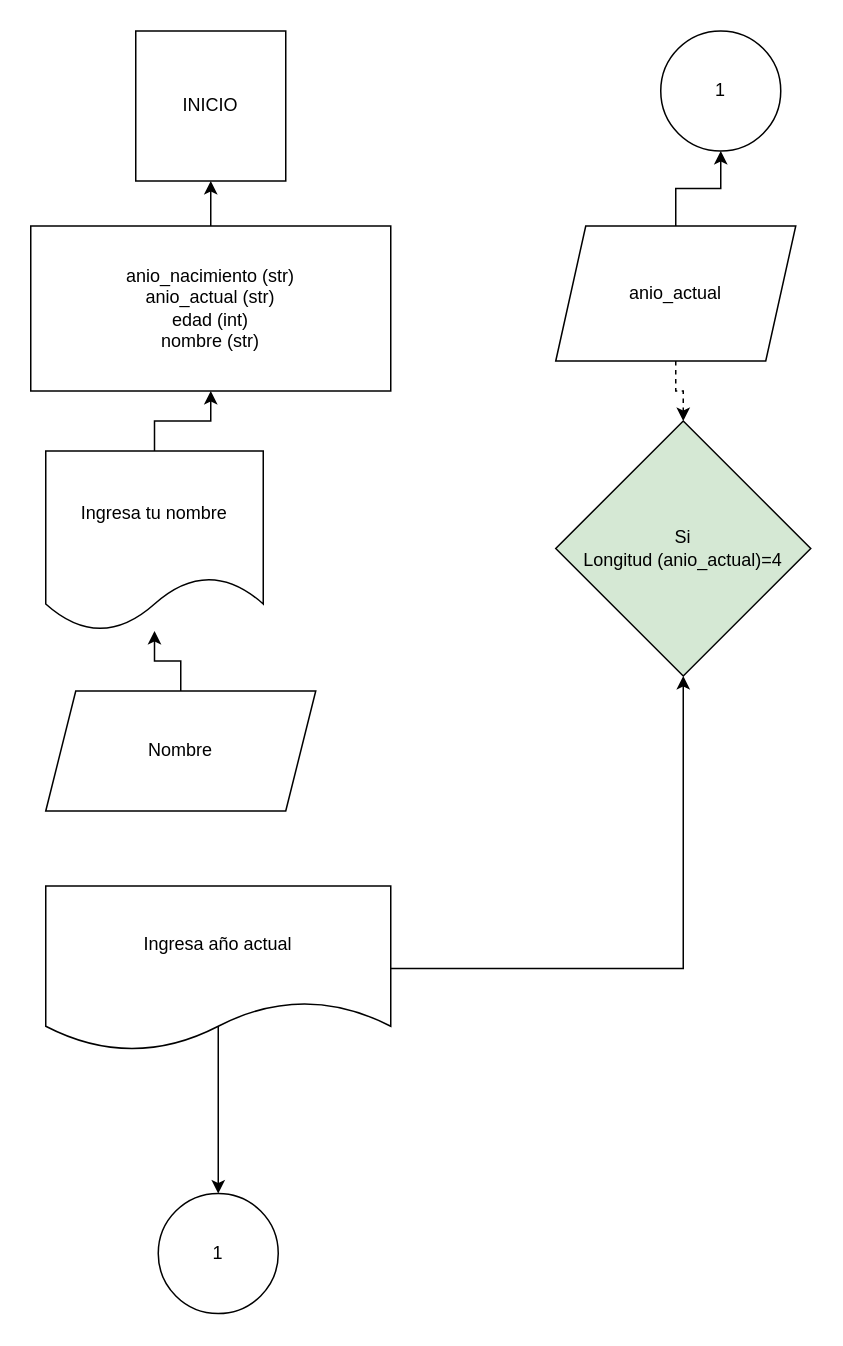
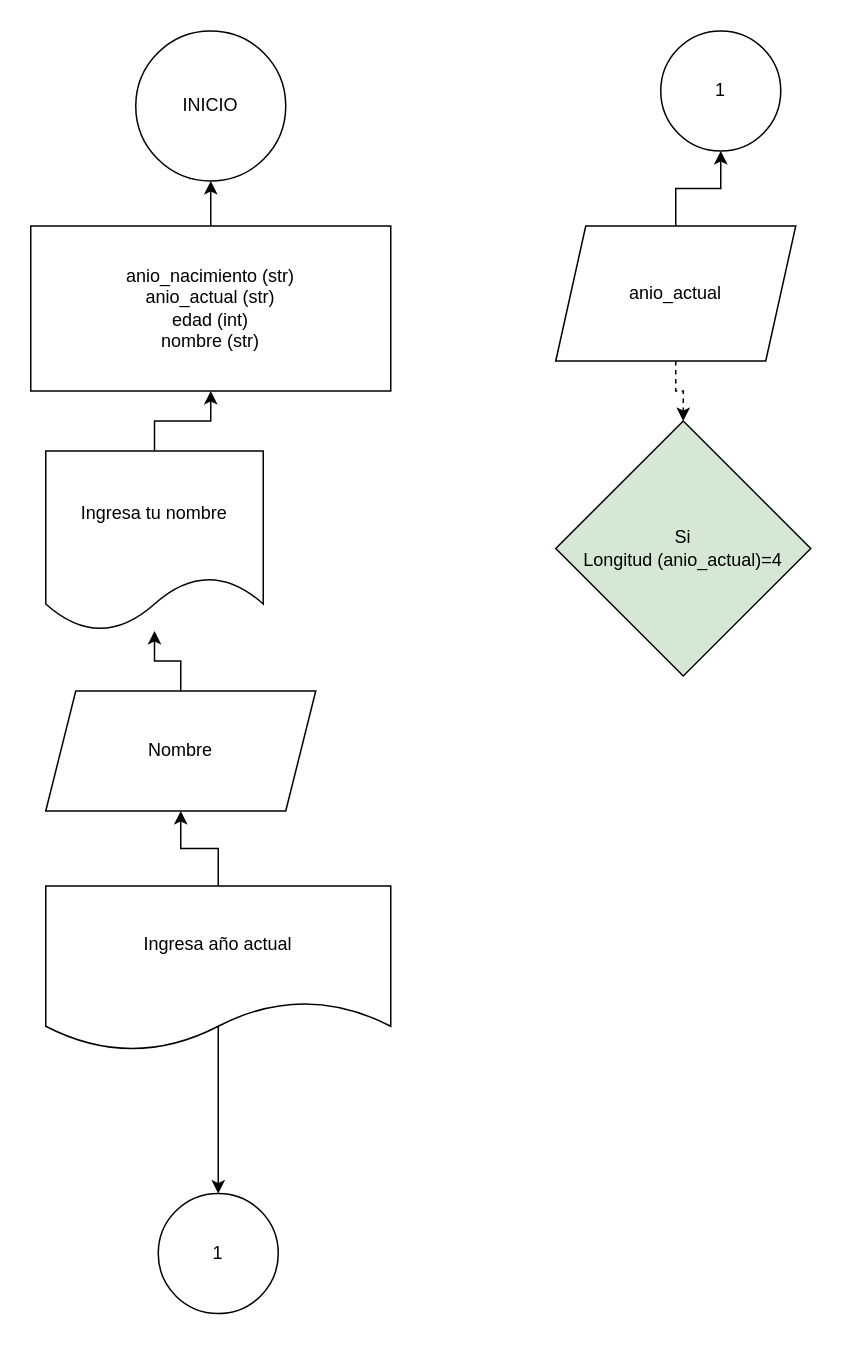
(211, 106) -> (211, 106)
(678, 968) -> (205, 848)
